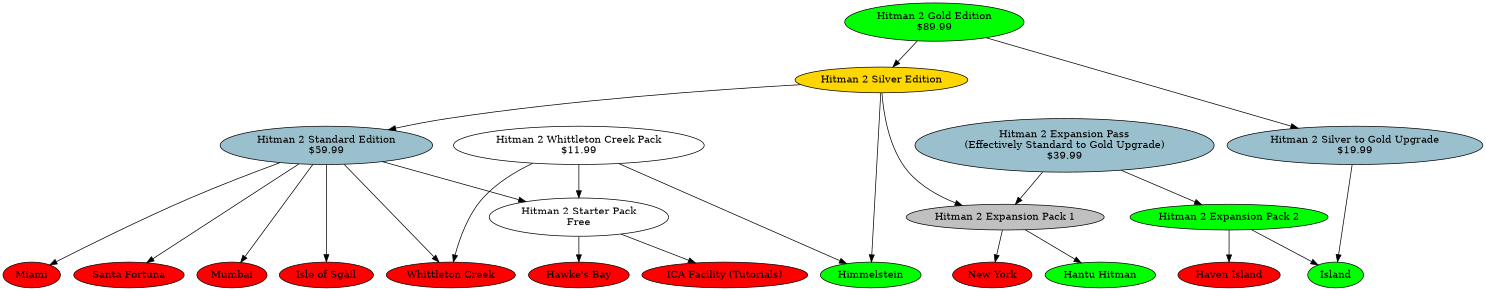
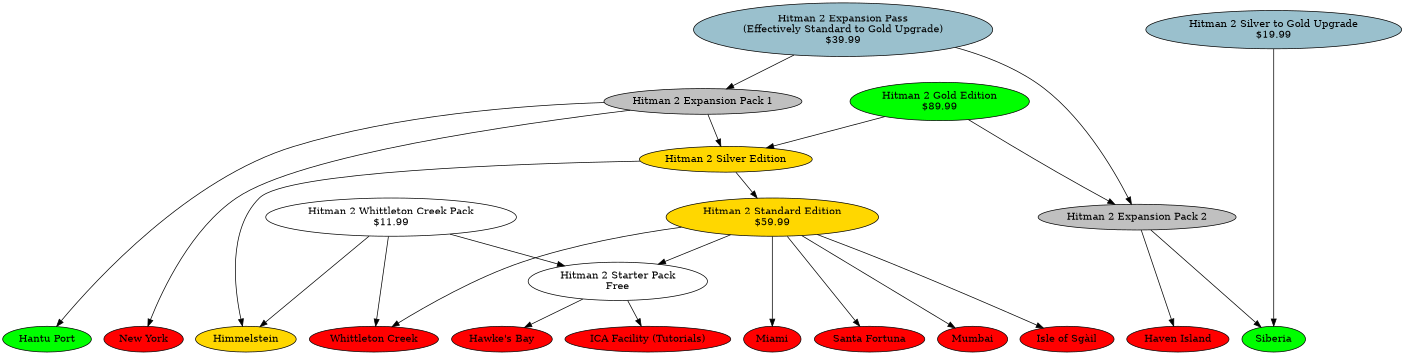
(1139, 82) -> (1038, 161)
(326, 145) -> (772, 217)
(900, 160) -> (713, 127)
(1229, 217) -> (1137, 217)
(871, 275) -> (246, 339)
(1100, 275) -> (47, 339)
(1336, 275) -> (1274, 339)
